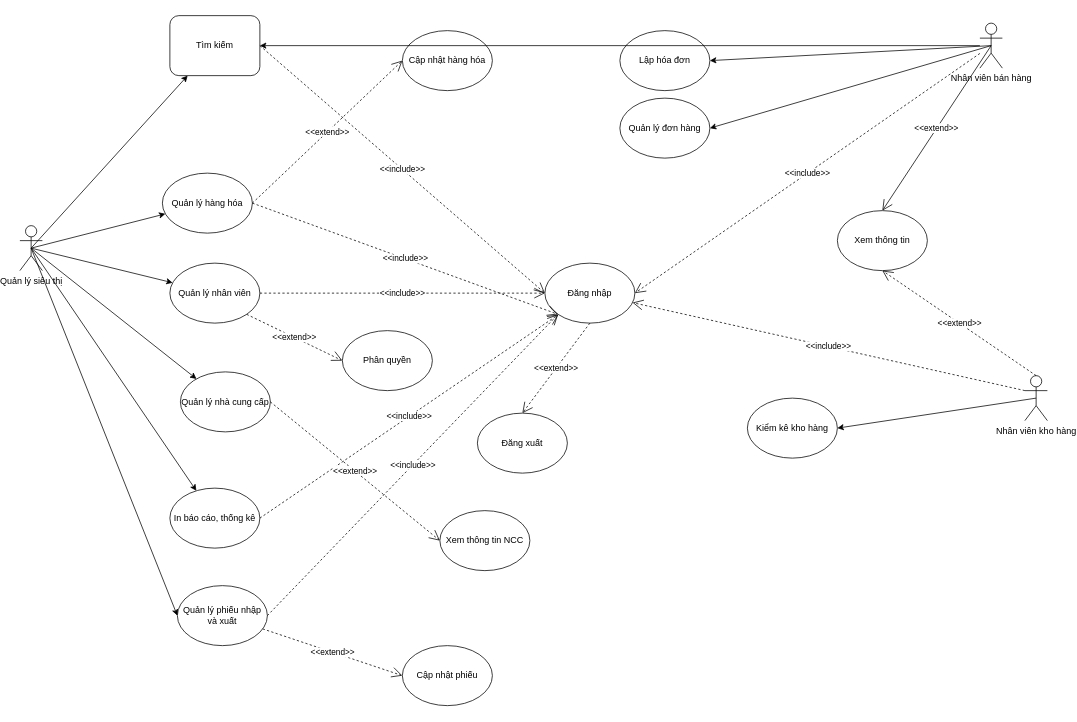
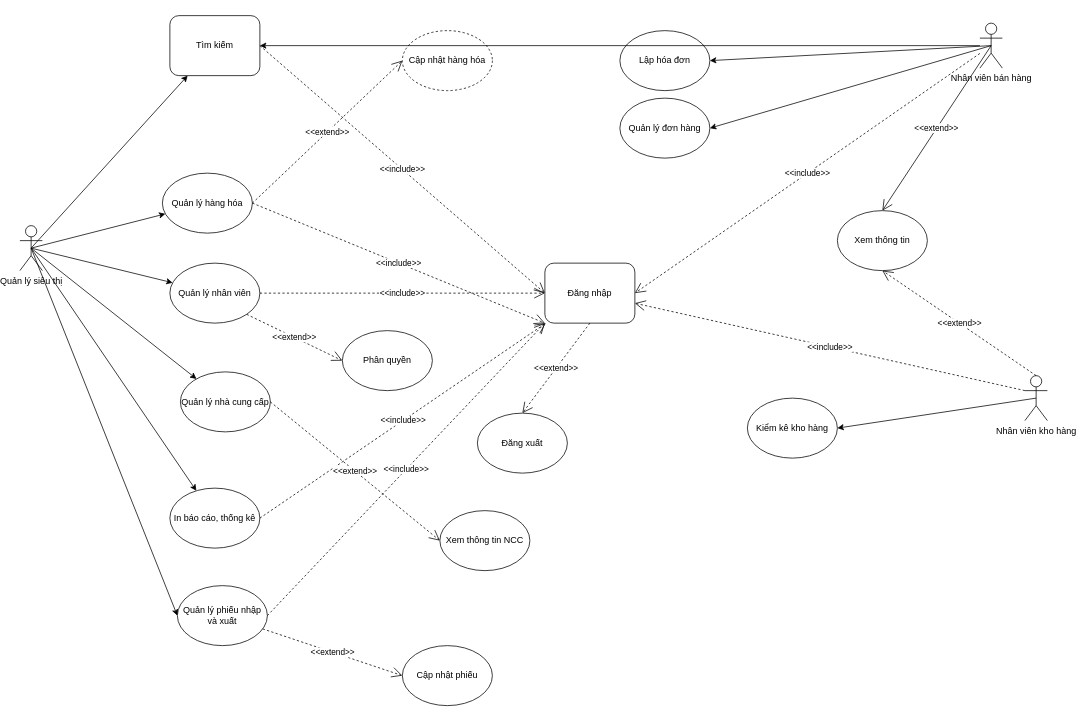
(447, 60) -> (447, 60)
(590, 293) -> (590, 293)
